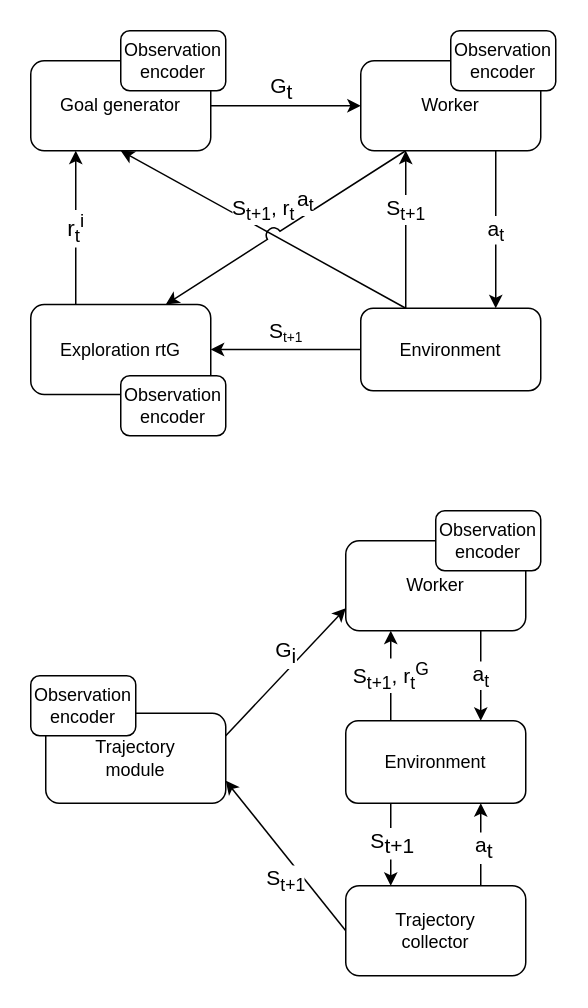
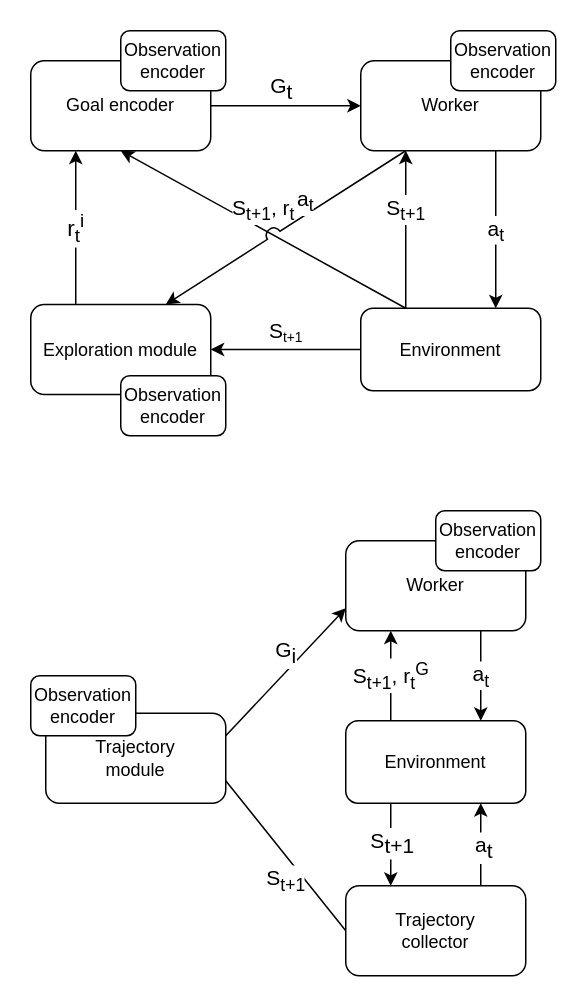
(121, 106) -> (121, 106)
(121, 350) -> (121, 350)
(232, 789) -> (230, 786)
